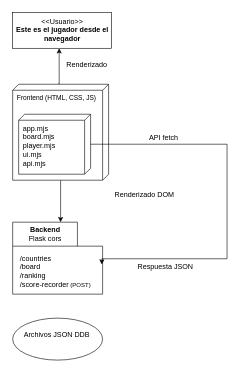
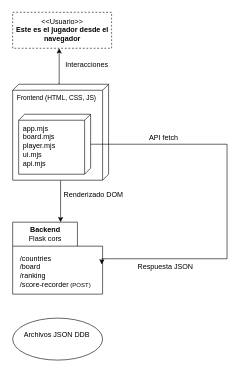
(62, 30) -> (62, 30)
(87, 65) -> (87, 65)
(144, 195) -> (93, 195)
